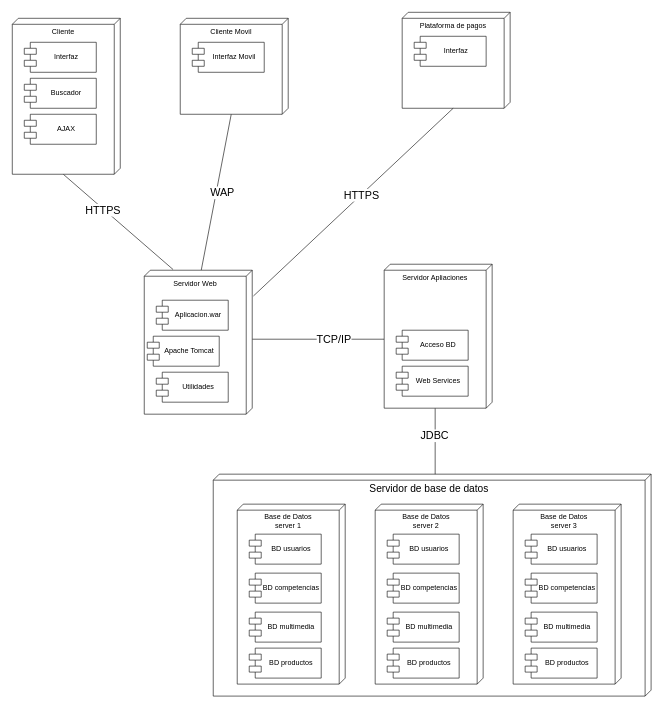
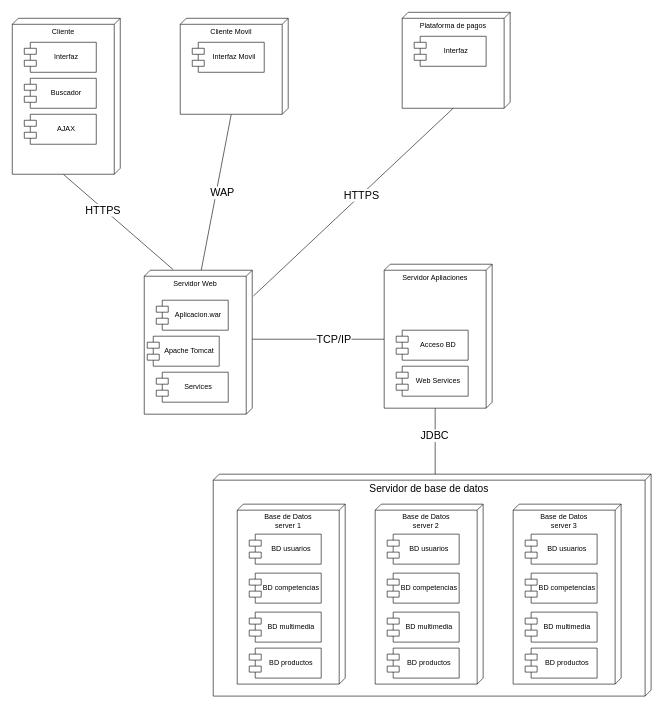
(198, 387) -> (198, 387)
